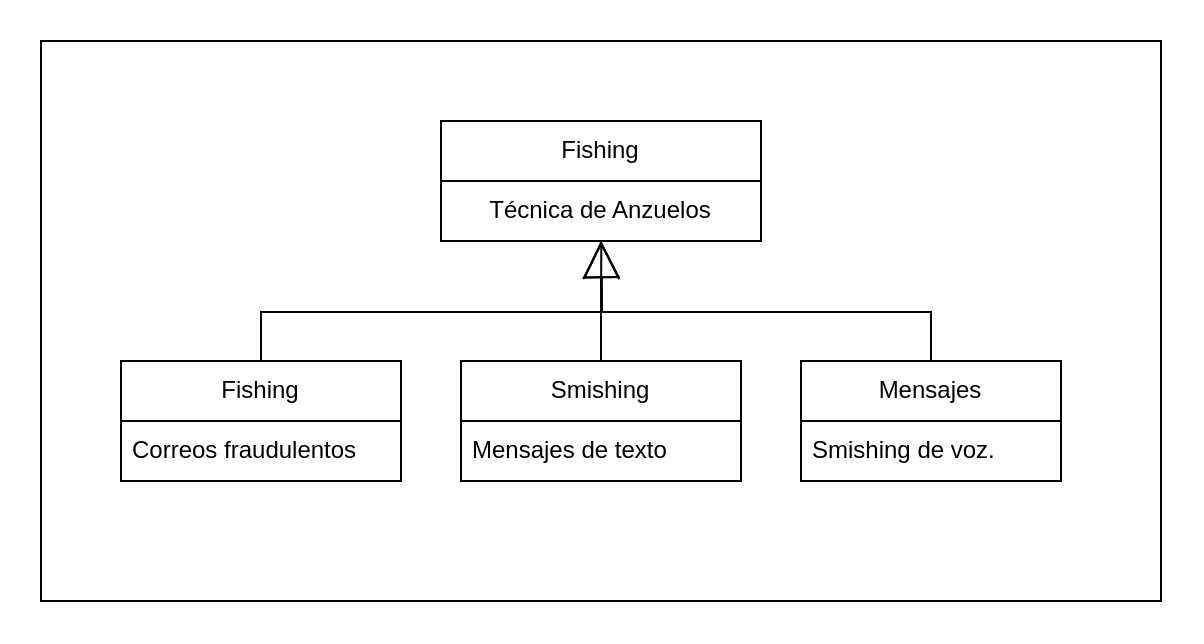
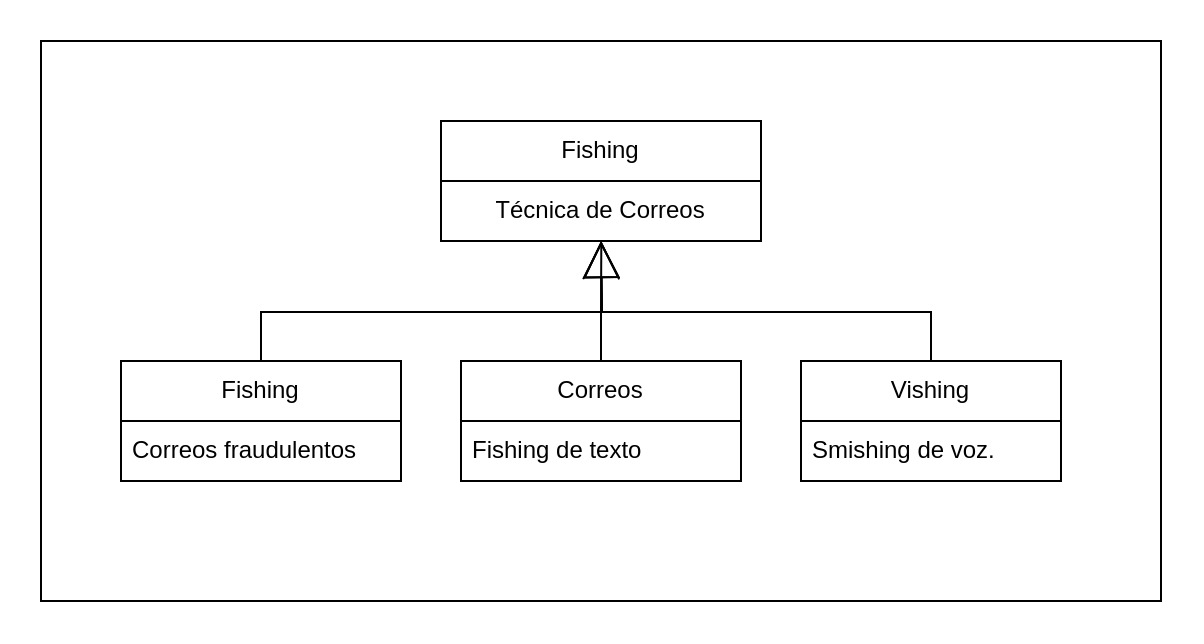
(601, 211) -> (601, 211)
(601, 391) -> (601, 391)
(931, 391) -> (931, 391)
(581, 451) -> (568, 451)
